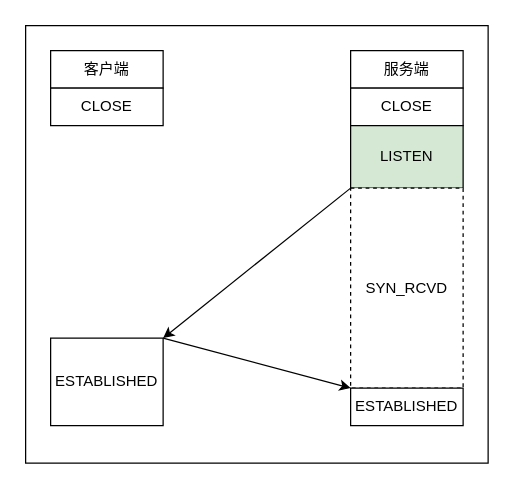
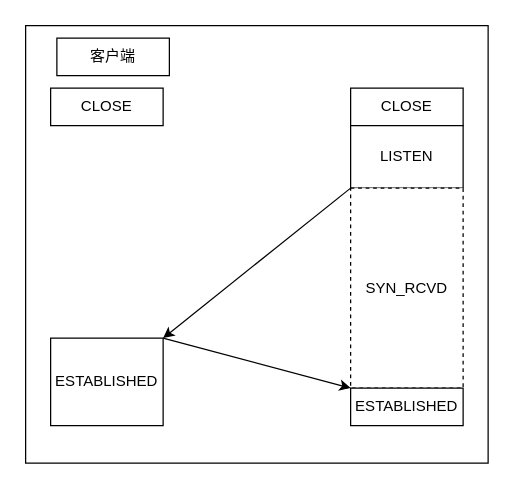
(107, 69) -> (113, 57)
(407, 69) -> none
(407, 157) -> (407, 157)
